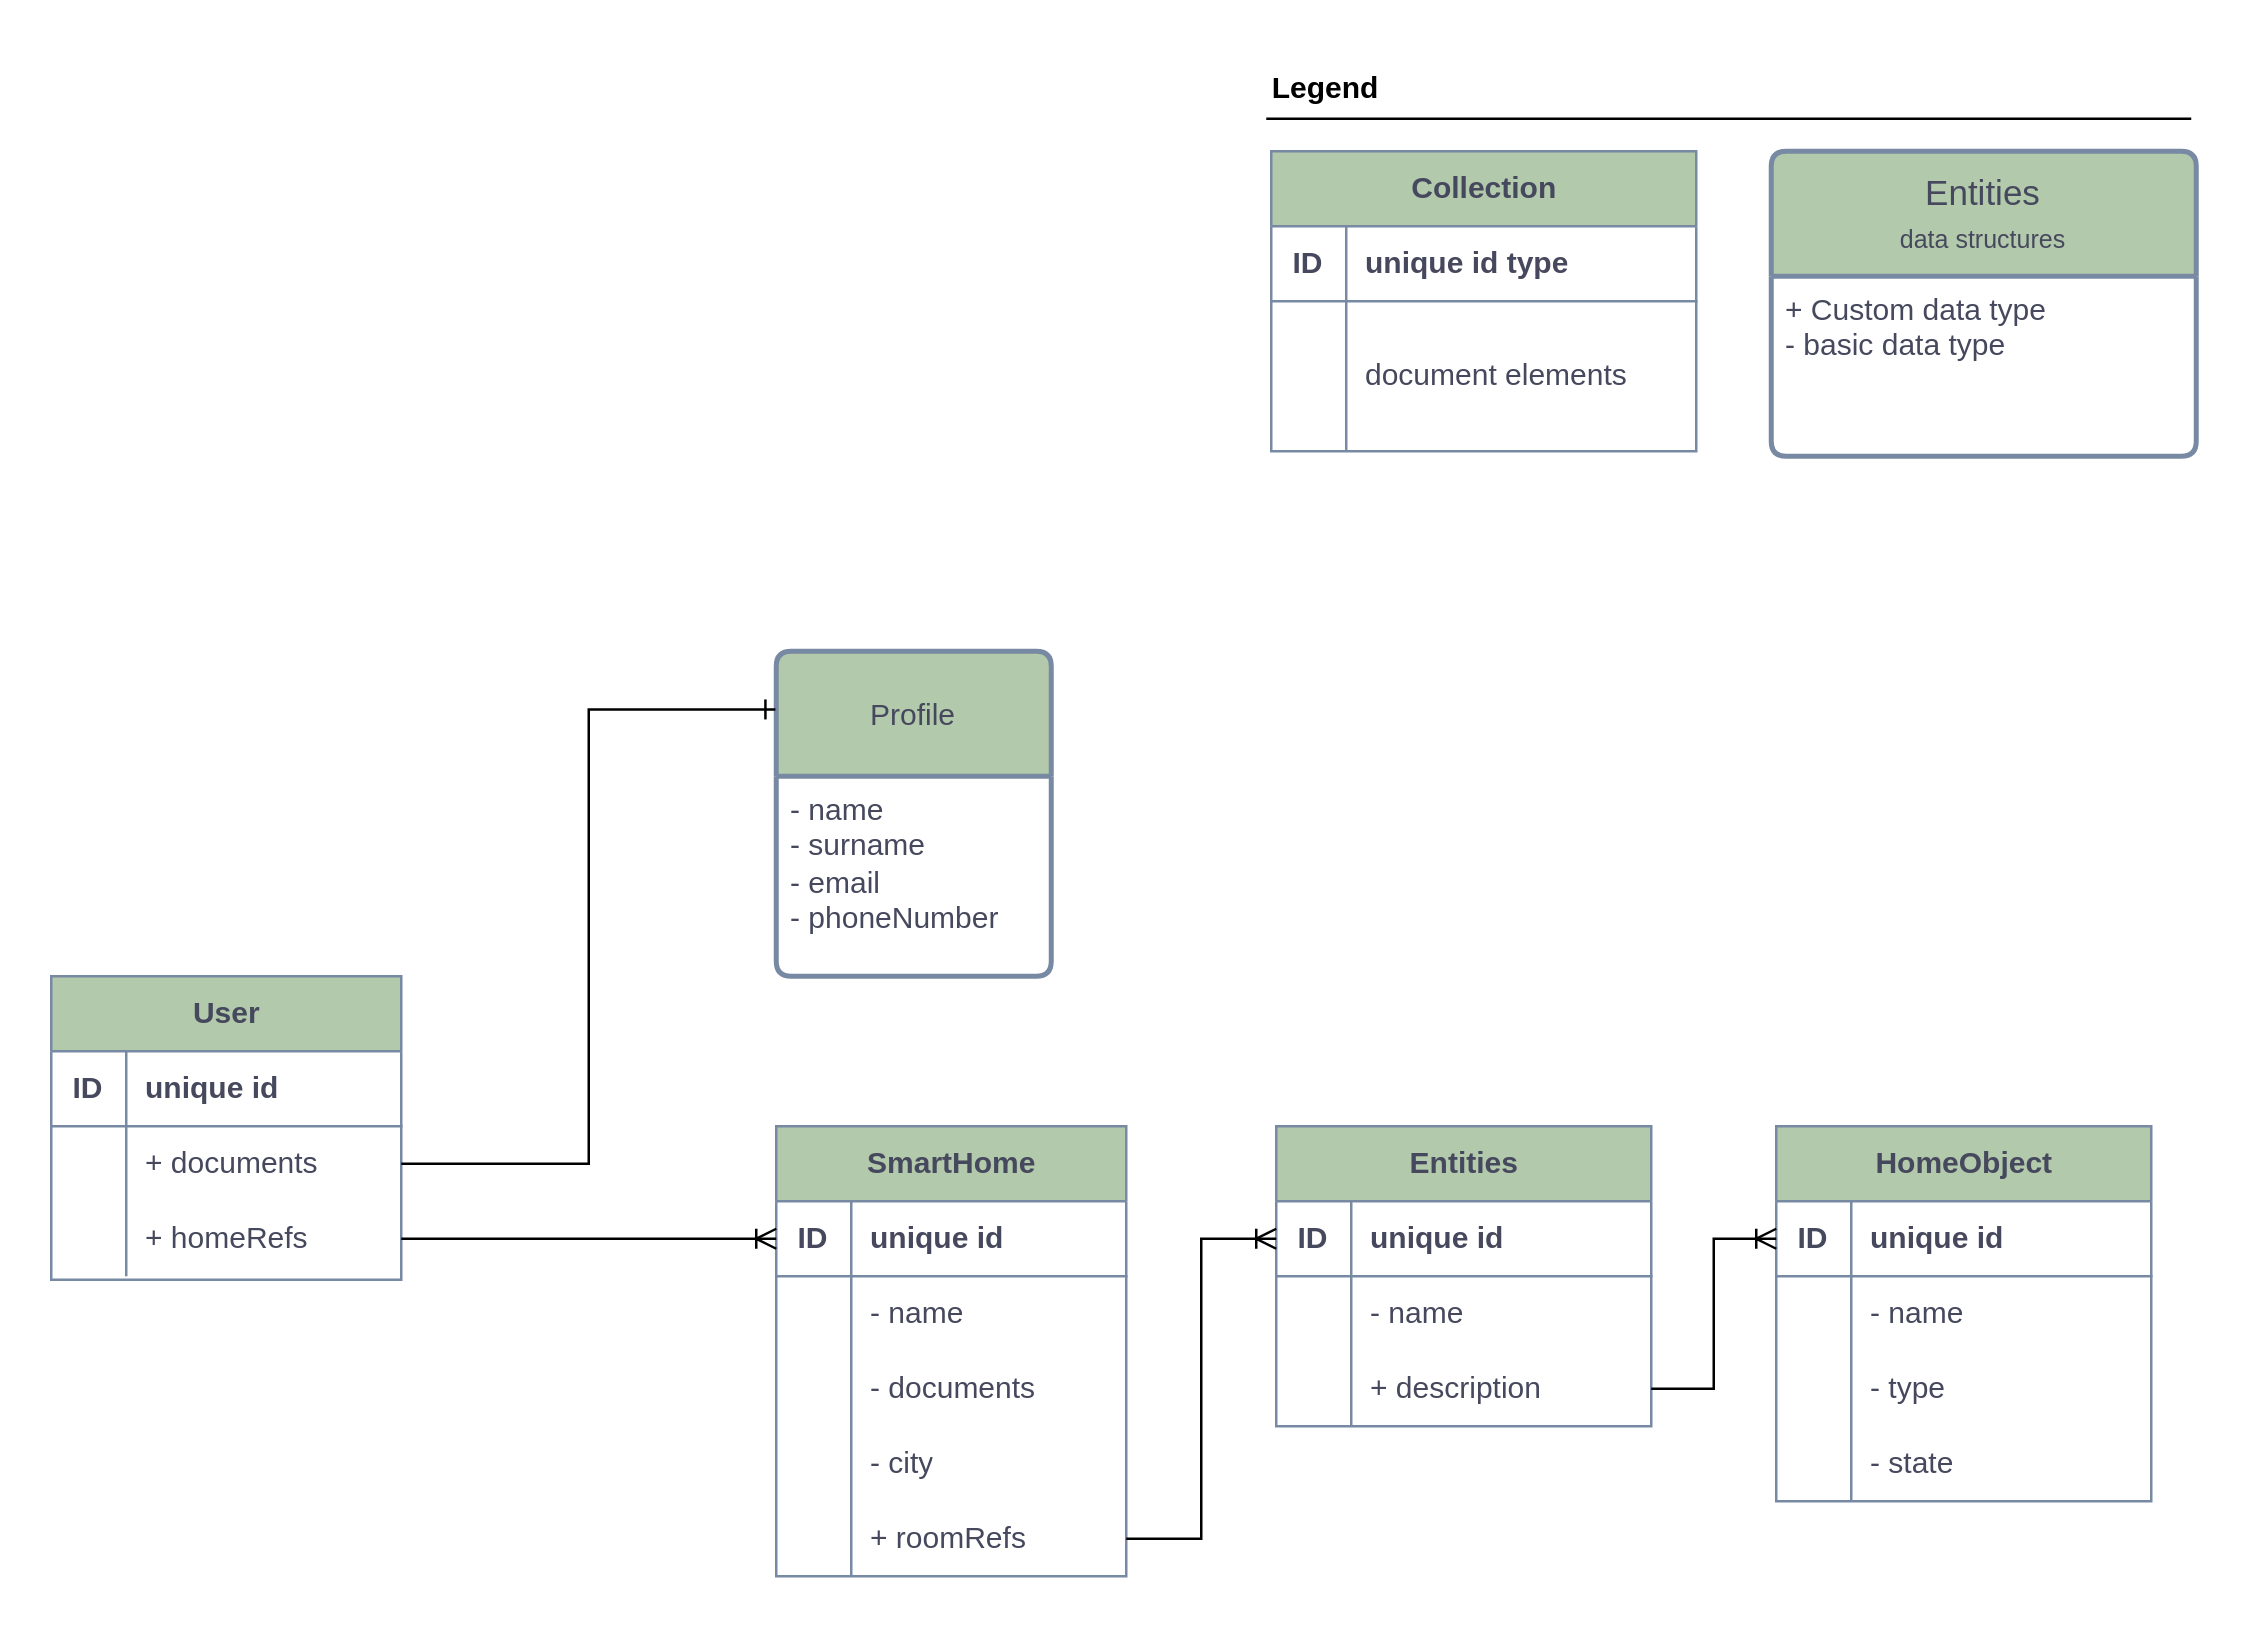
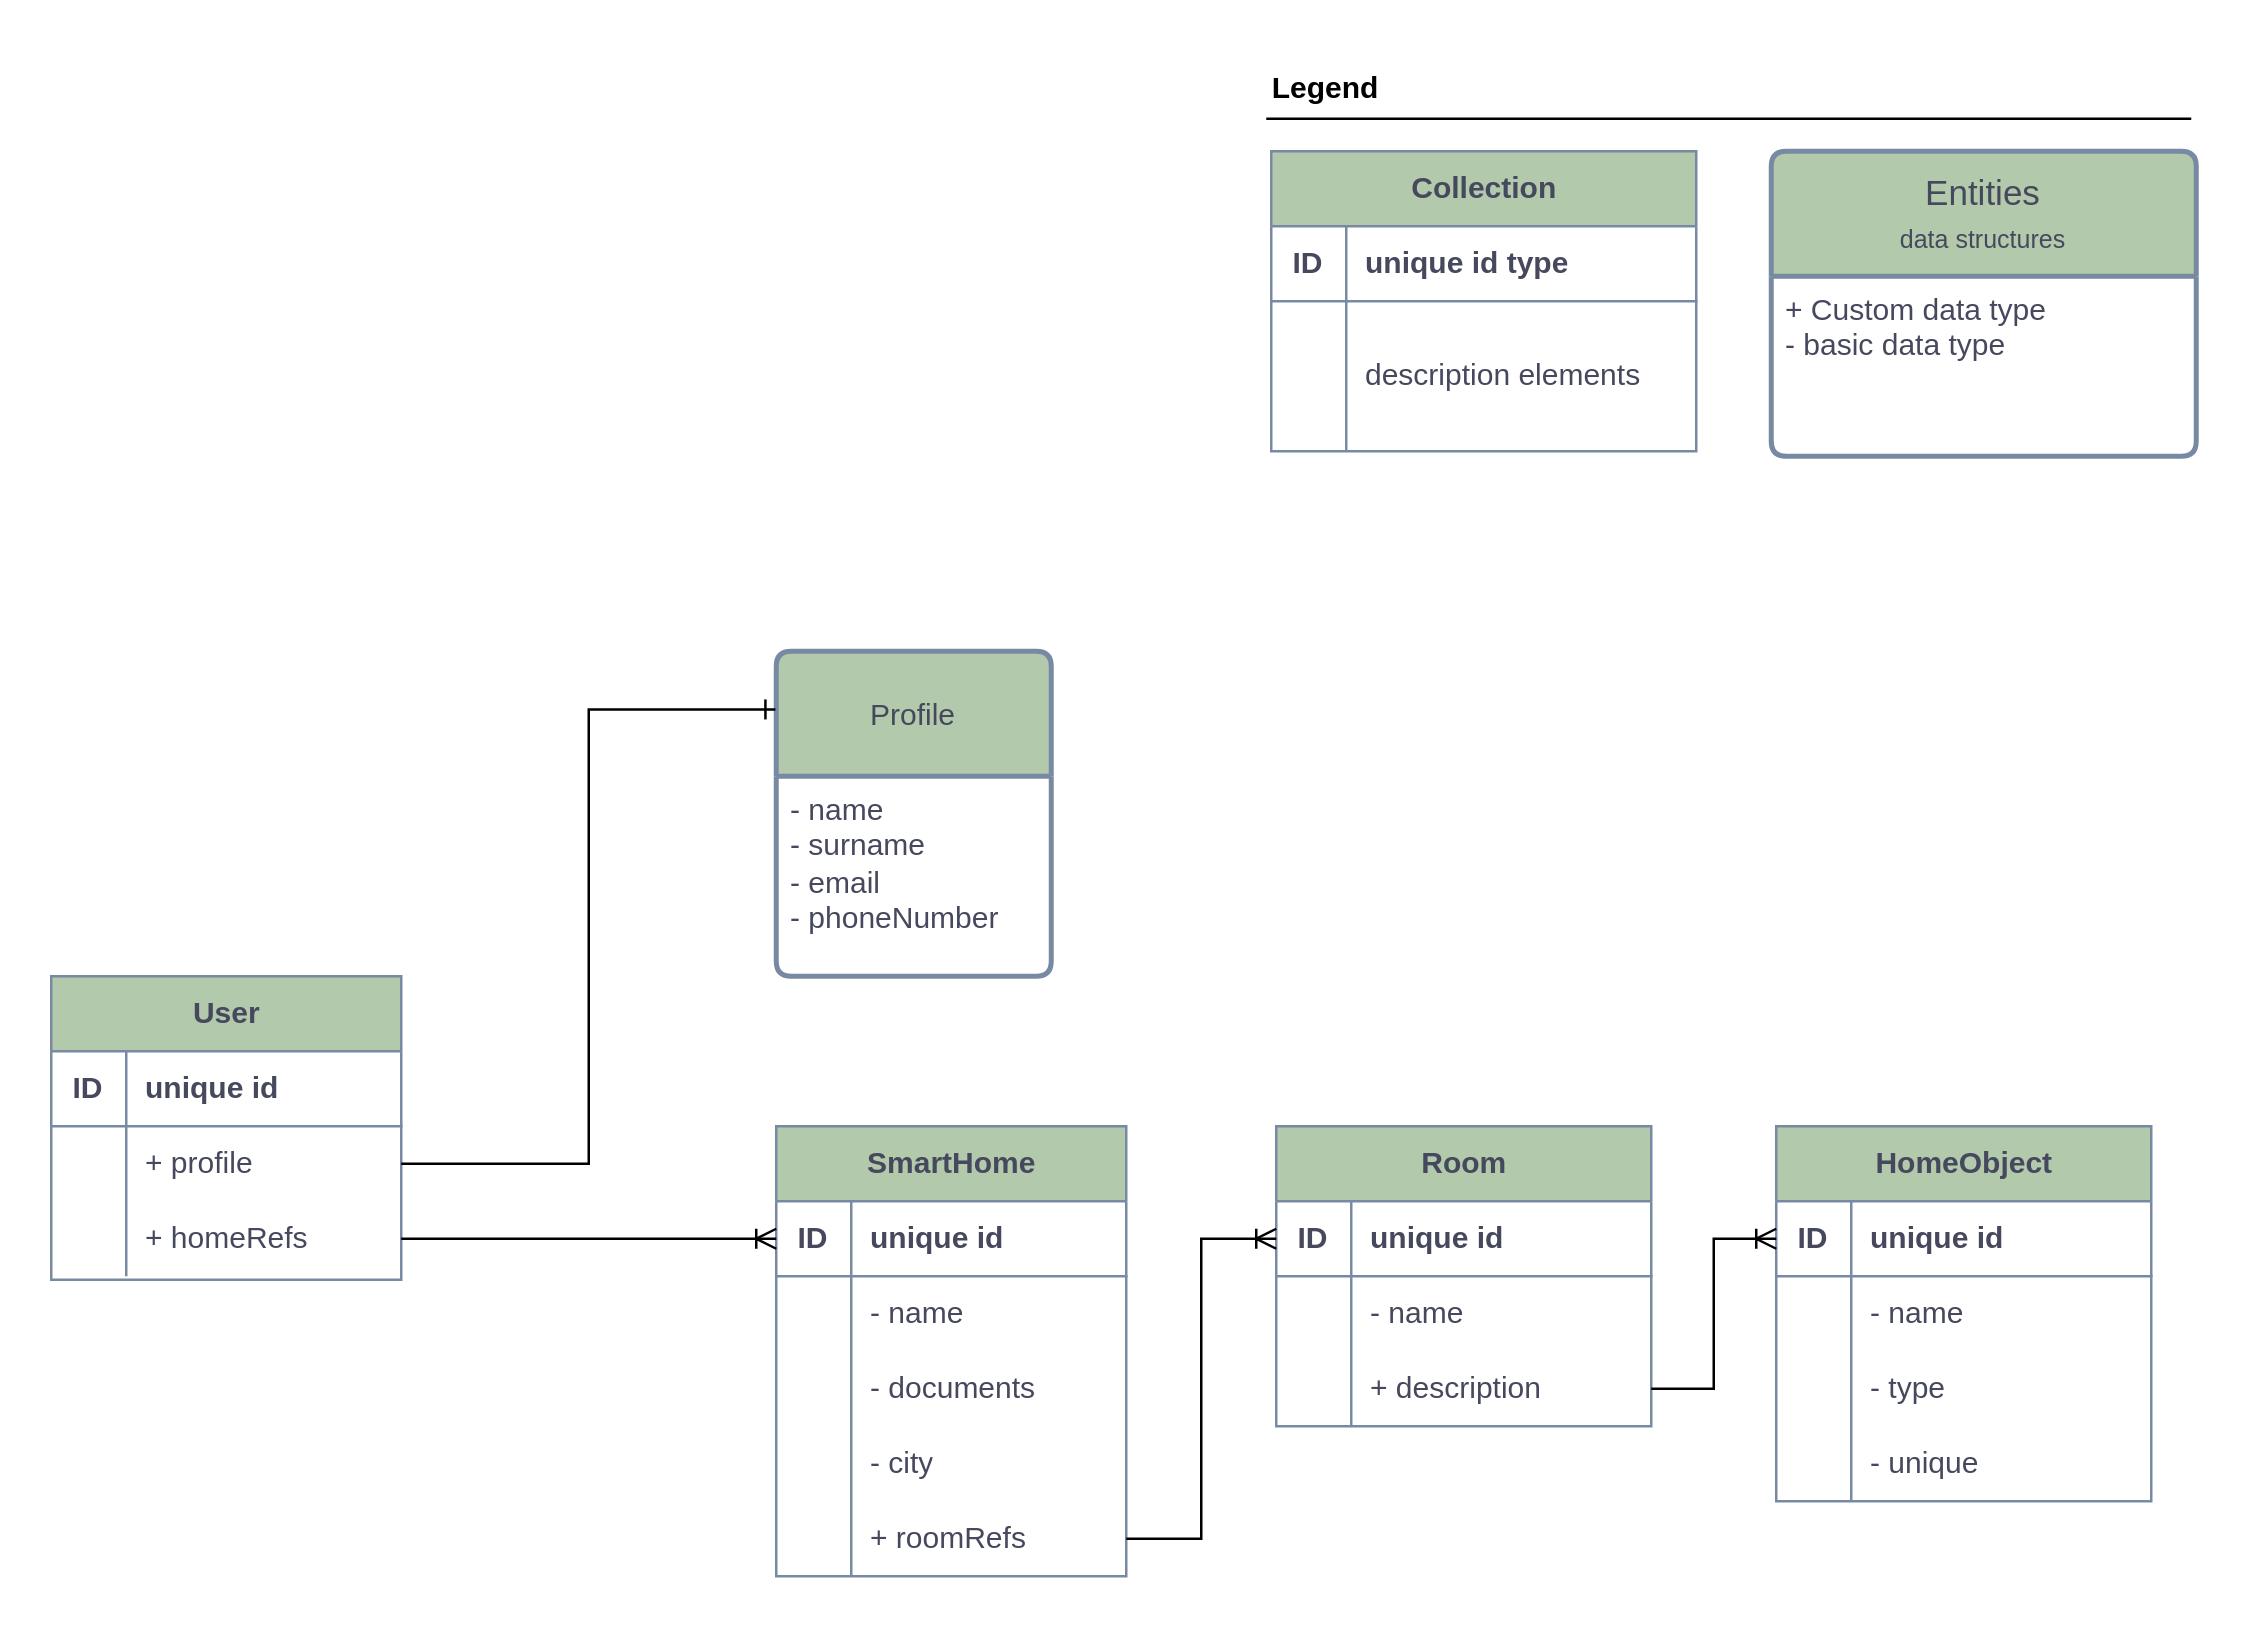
(1501, 376) -> (1519, 376)
(235, 1164) -> (210, 1164)
(1465, 1164) -> (1465, 1164)
(1926, 1464) -> (1931, 1464)
